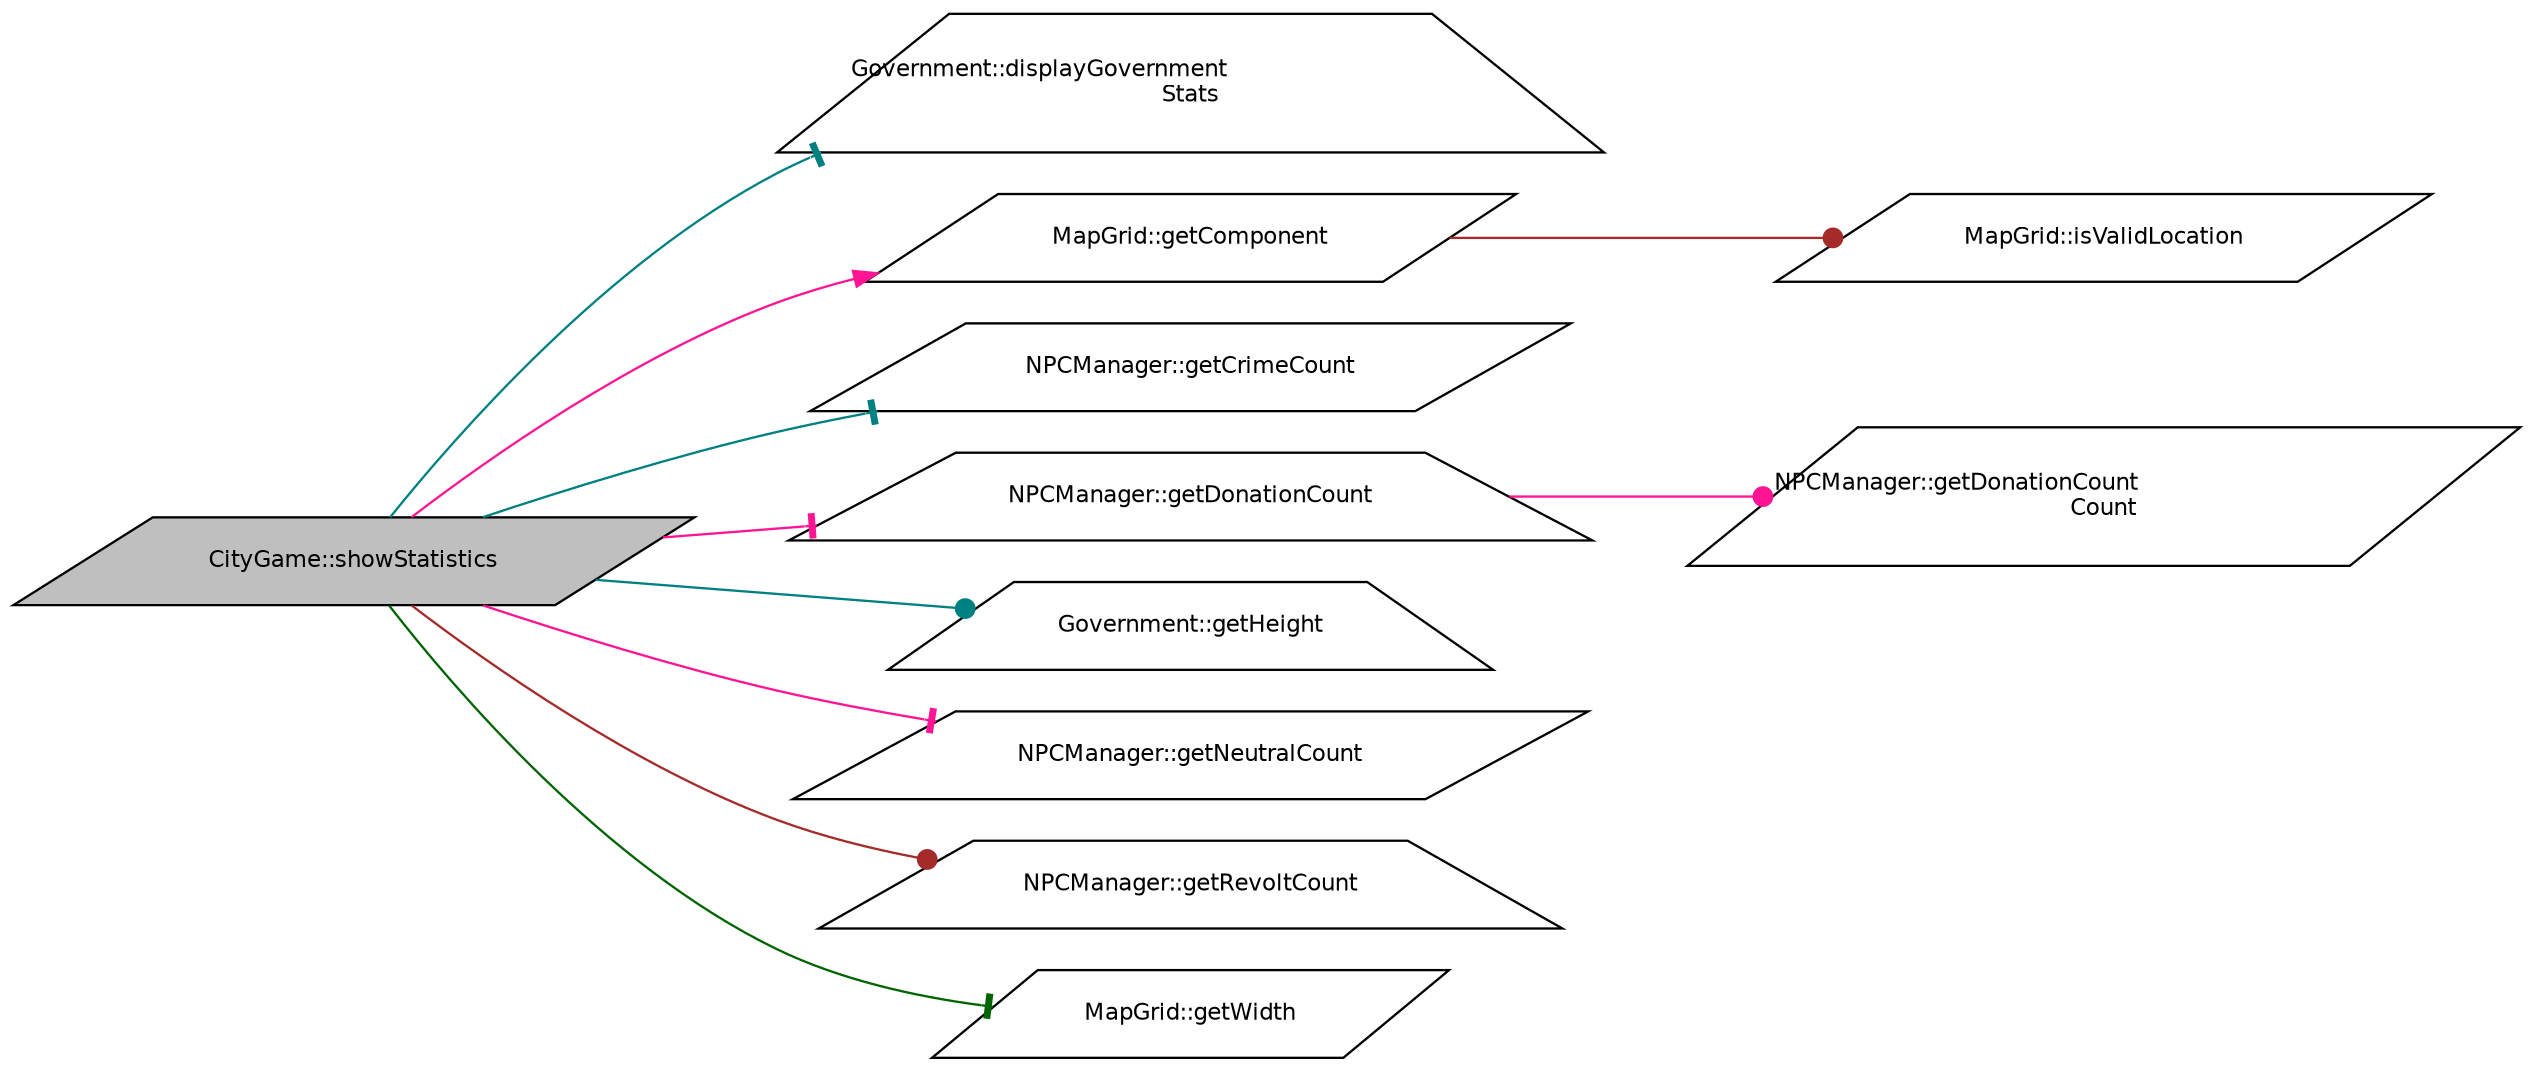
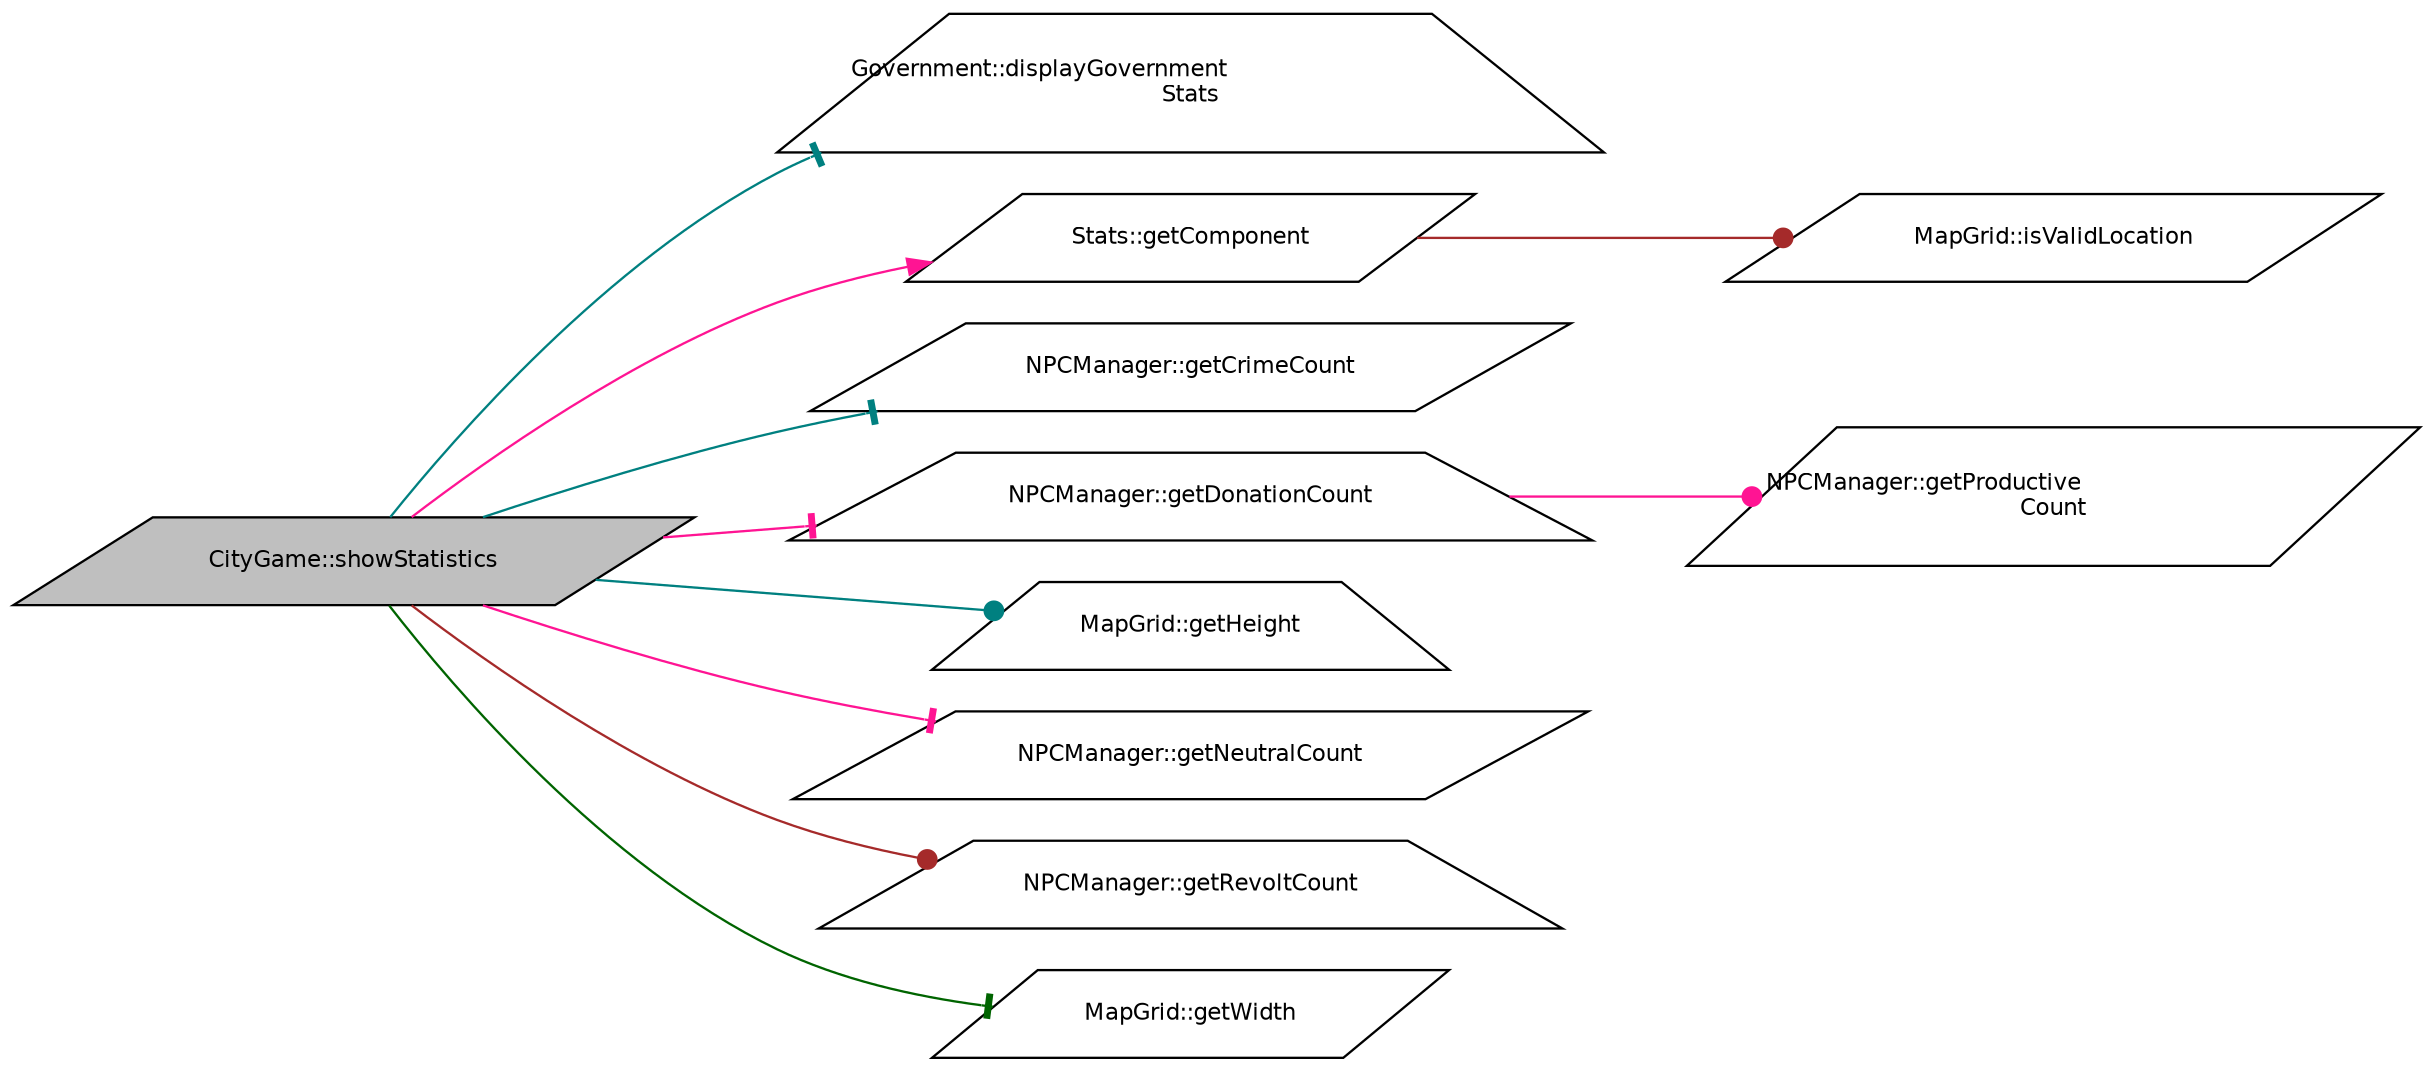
(1191, 238) -> (1191, 238)
(2104, 497) -> (2053, 497)
(1191, 626) -> (1191, 626)
